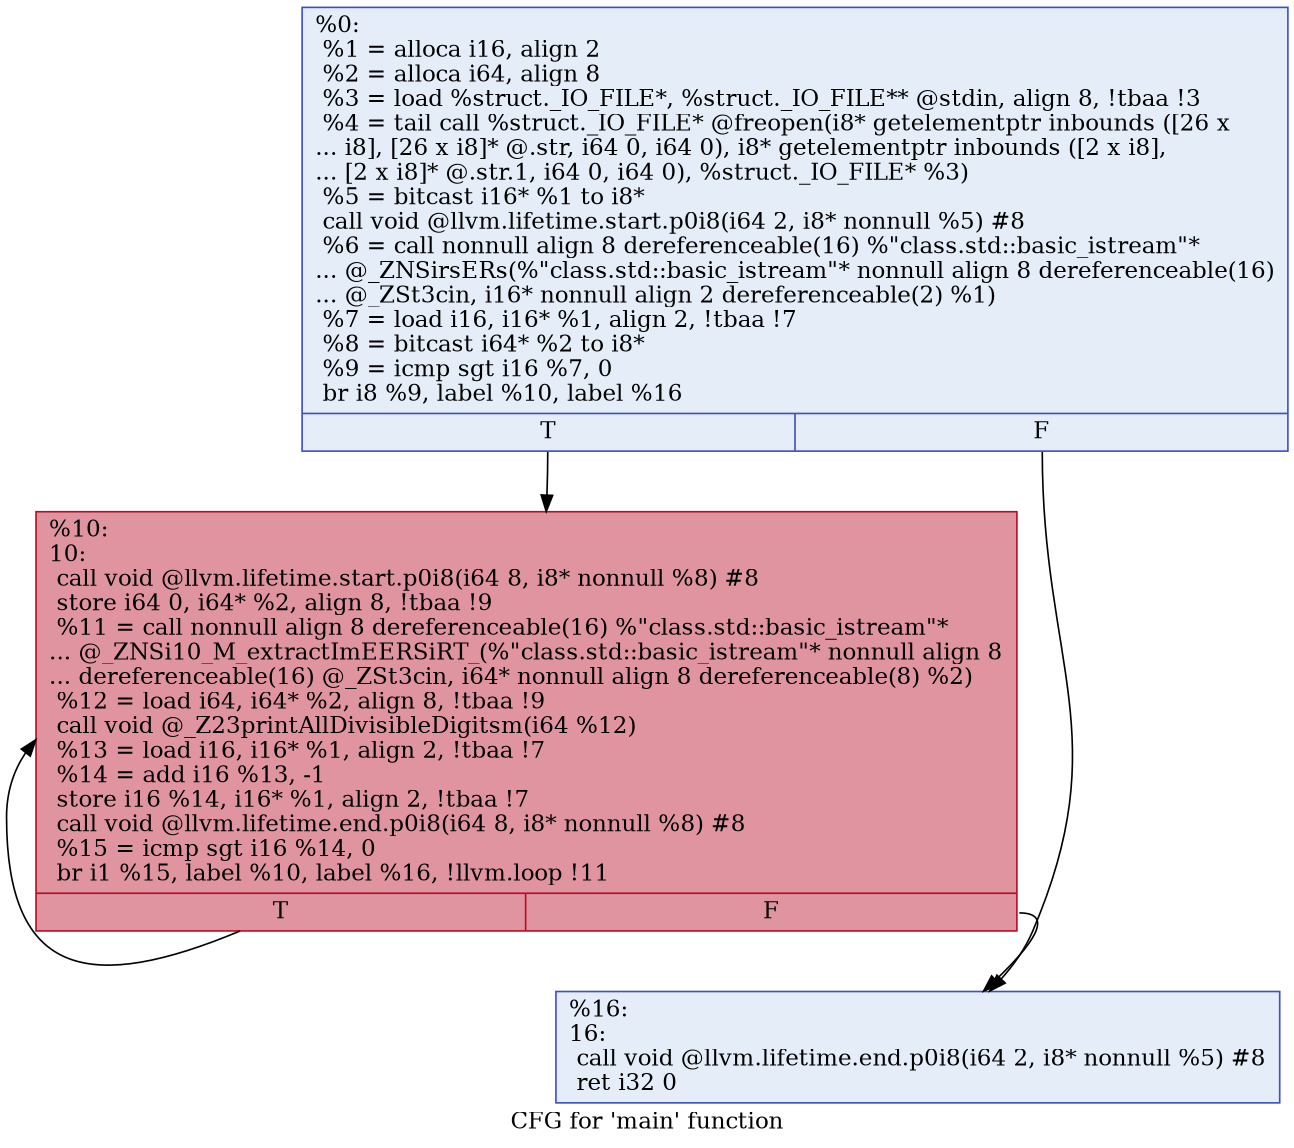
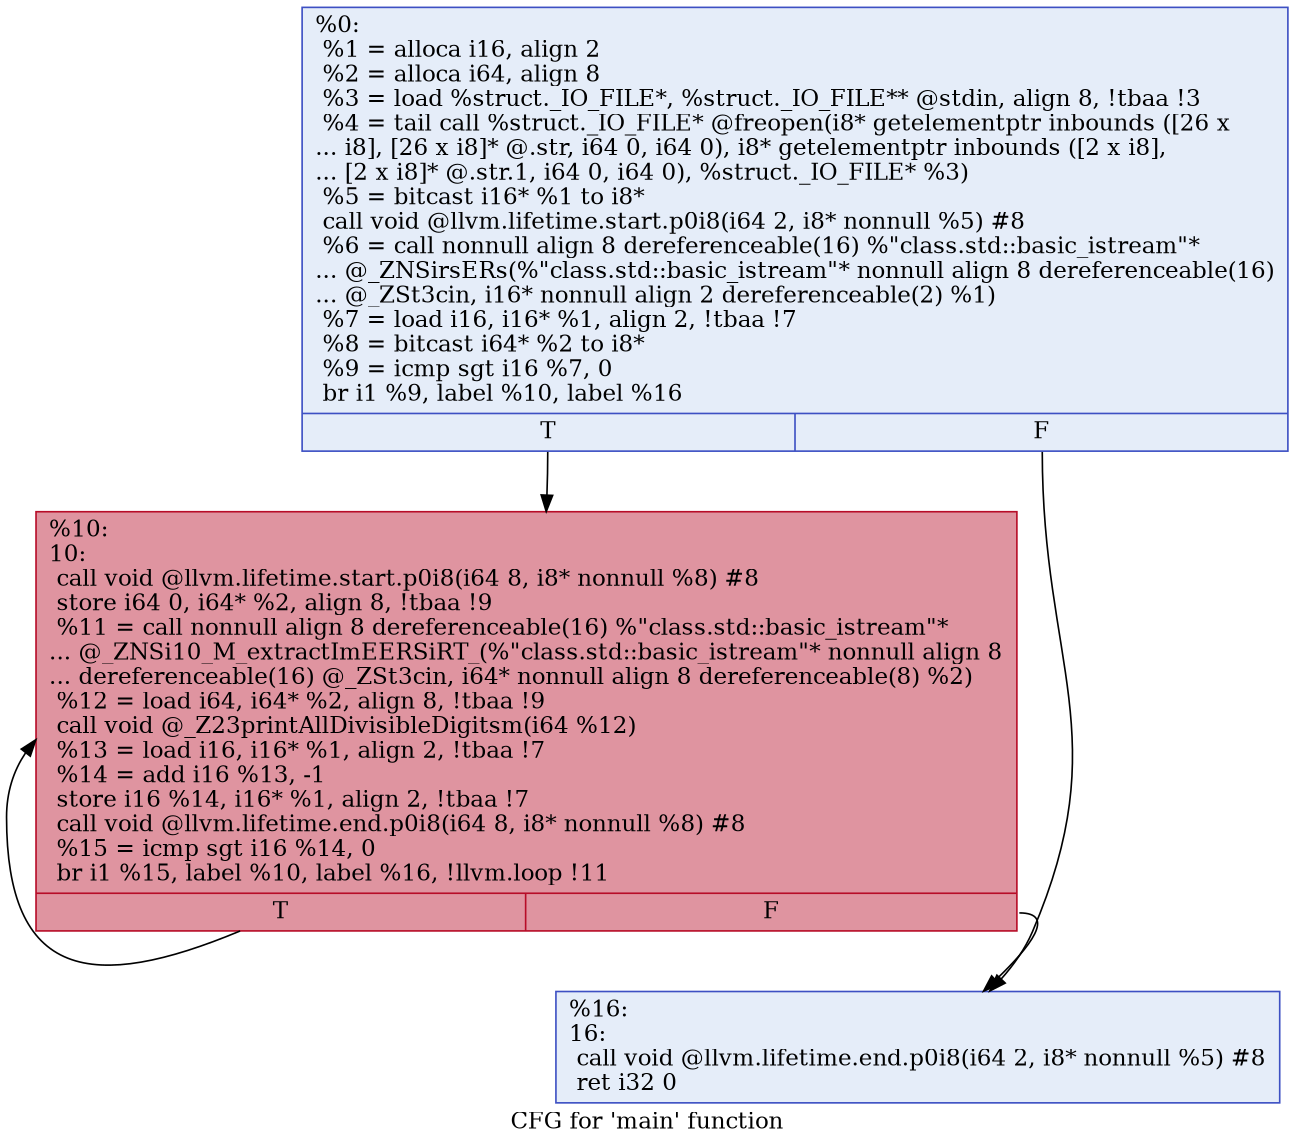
(499, 394) -> (499, 394)
